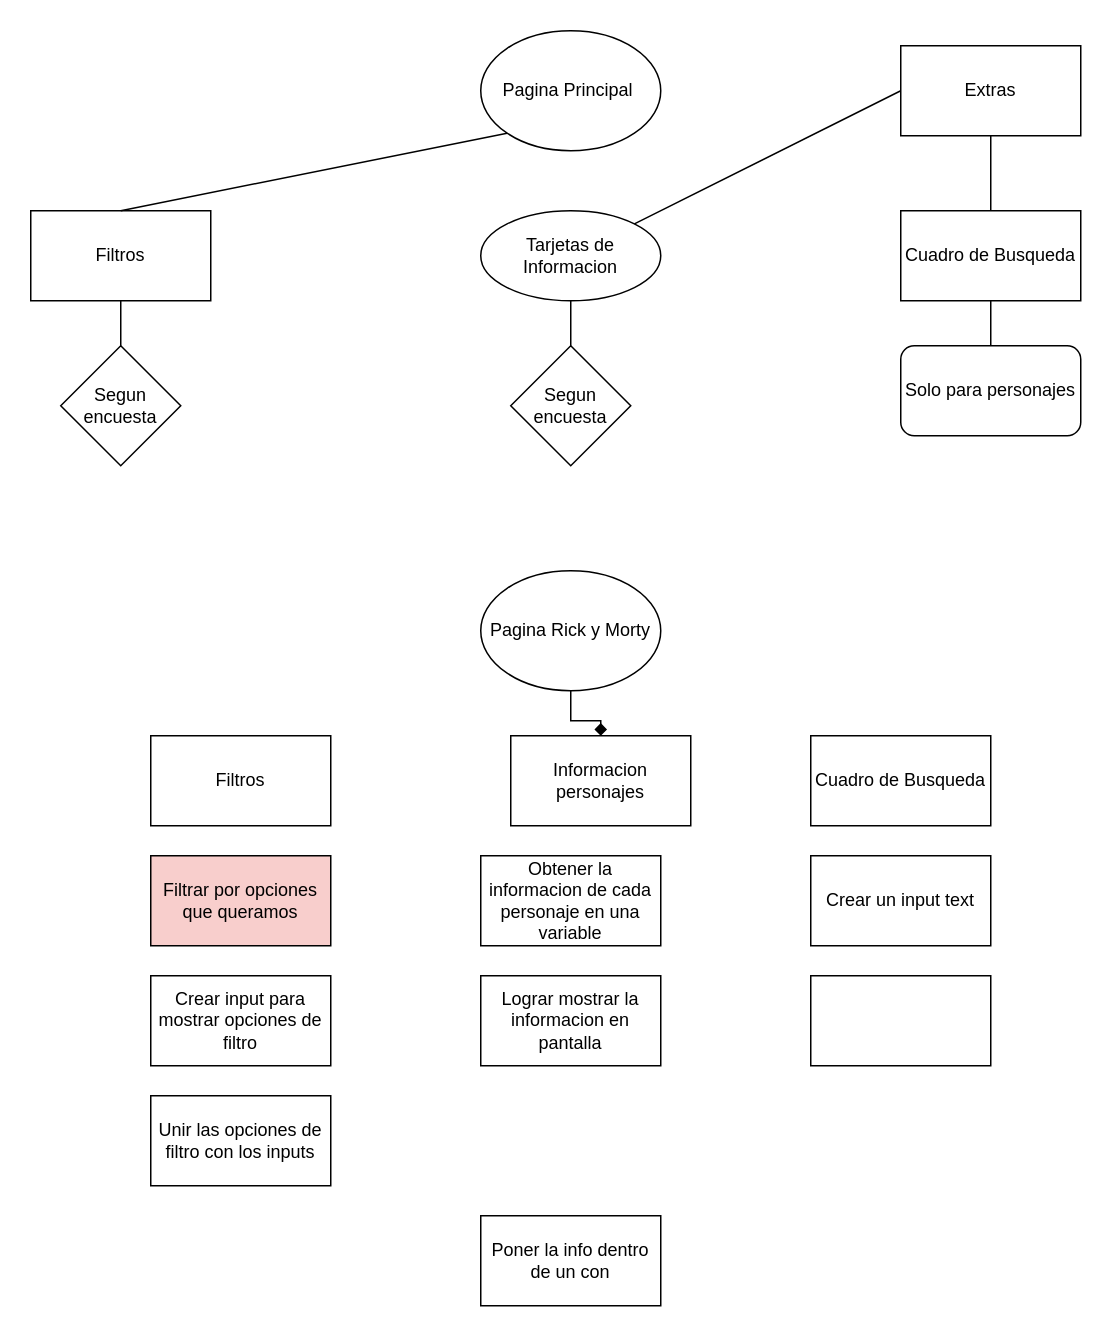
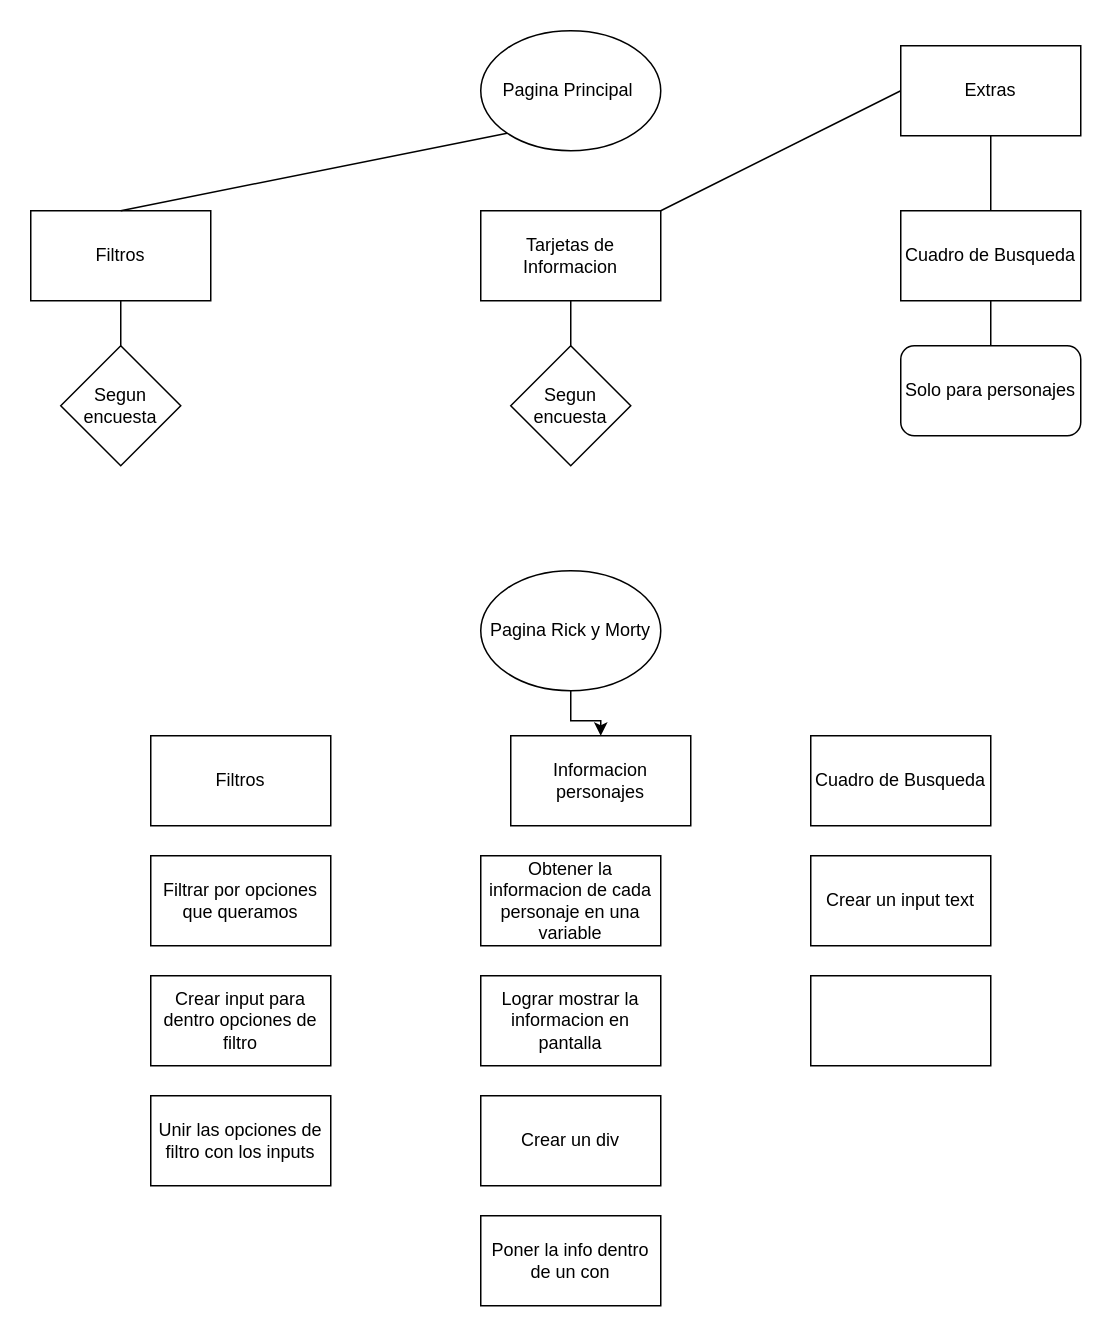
(571, 256) -> (571, 256)
(598, 721) -> (598, 721)
(241, 901) -> (241, 901)
(241, 1021) -> (241, 1021)
none -> (571, 1141)
